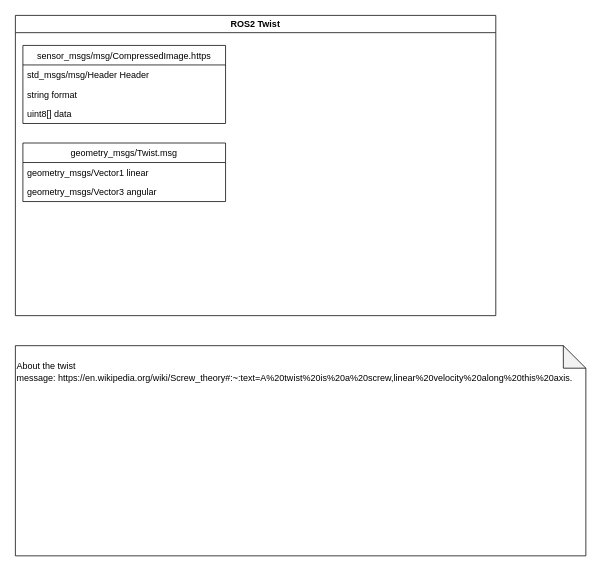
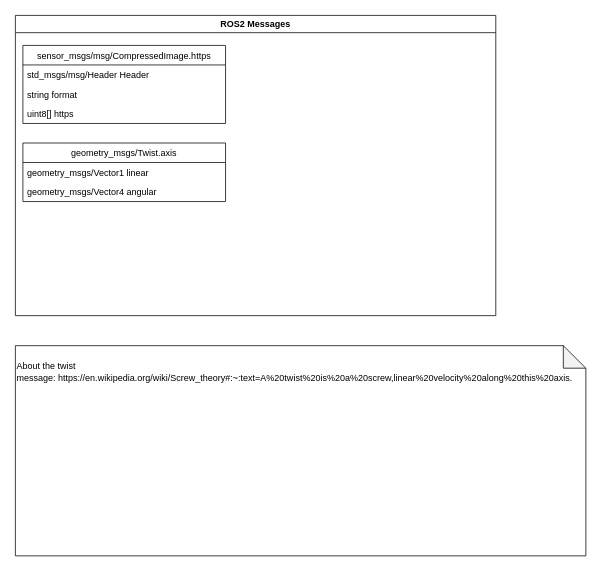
(255, 24) -> (255, 24)
(55, 114) -> (57, 114)
(124, 153) -> (124, 153)
(98, 192) -> (98, 192)
